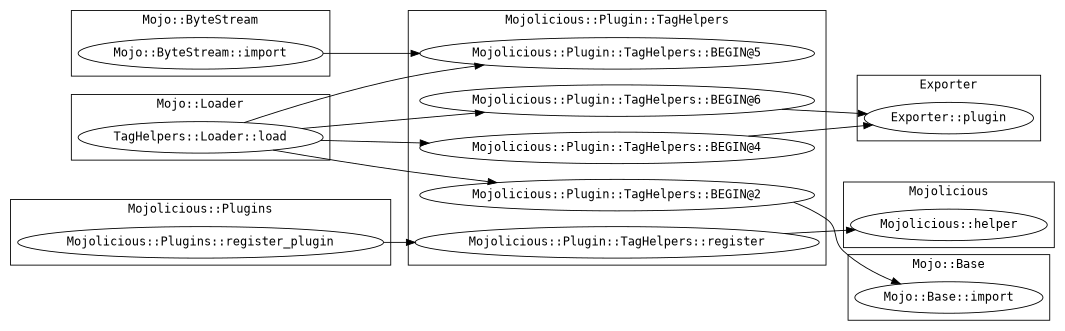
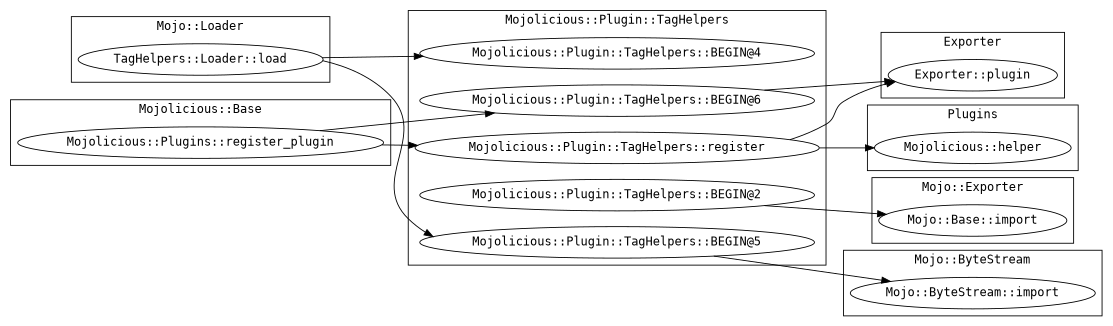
(367, 53) -> (815, 271)
(389, 121) -> (415, 121)
(806, 131) -> (836, 110)
(380, 167) -> none
(949, 192) -> (973, 115)
(201, 210) -> (201, 110)
(949, 265) -> (973, 188)
